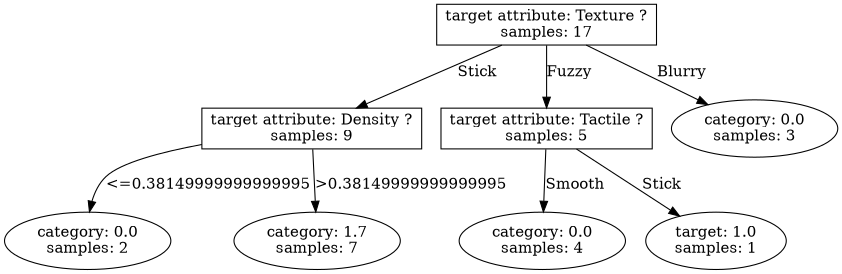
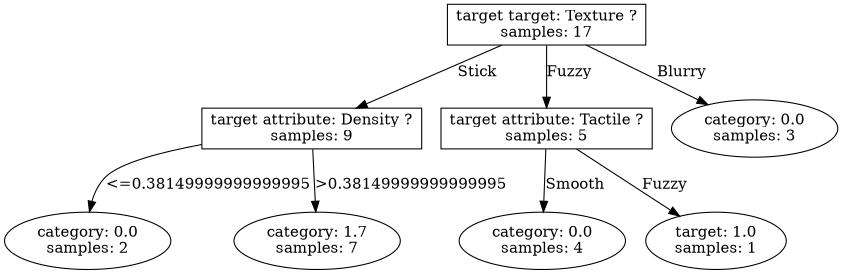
(547, 25) -> (547, 25)
(662, 185) -> (665, 185)
